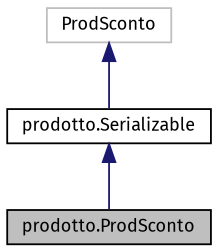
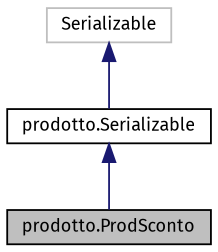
(109, 25) -> (109, 25)
